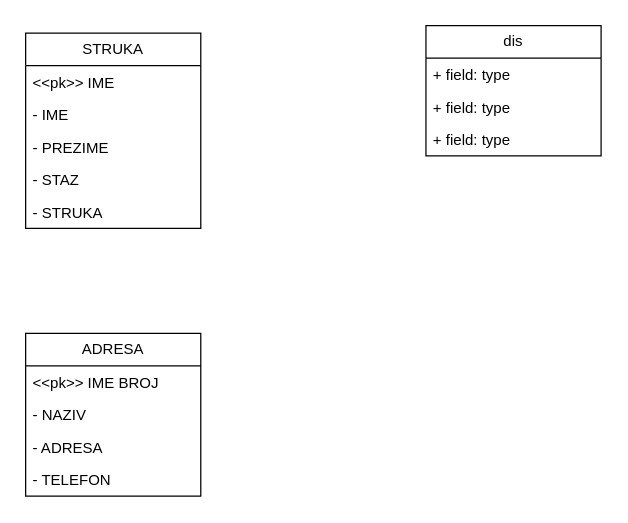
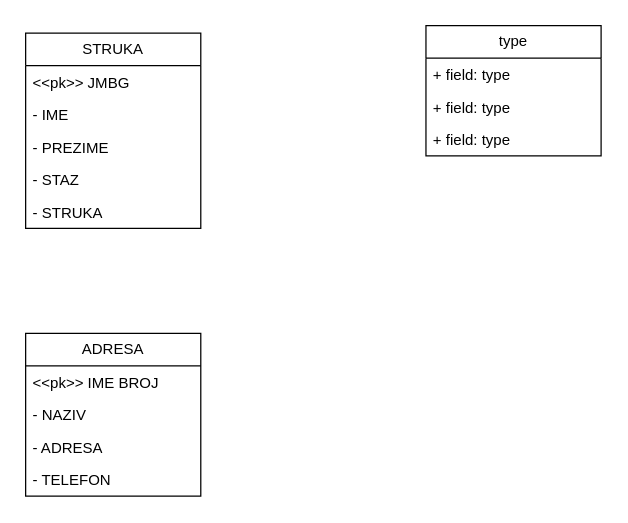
(513, 42) -> (513, 42)
(73, 83) -> (77, 83)
